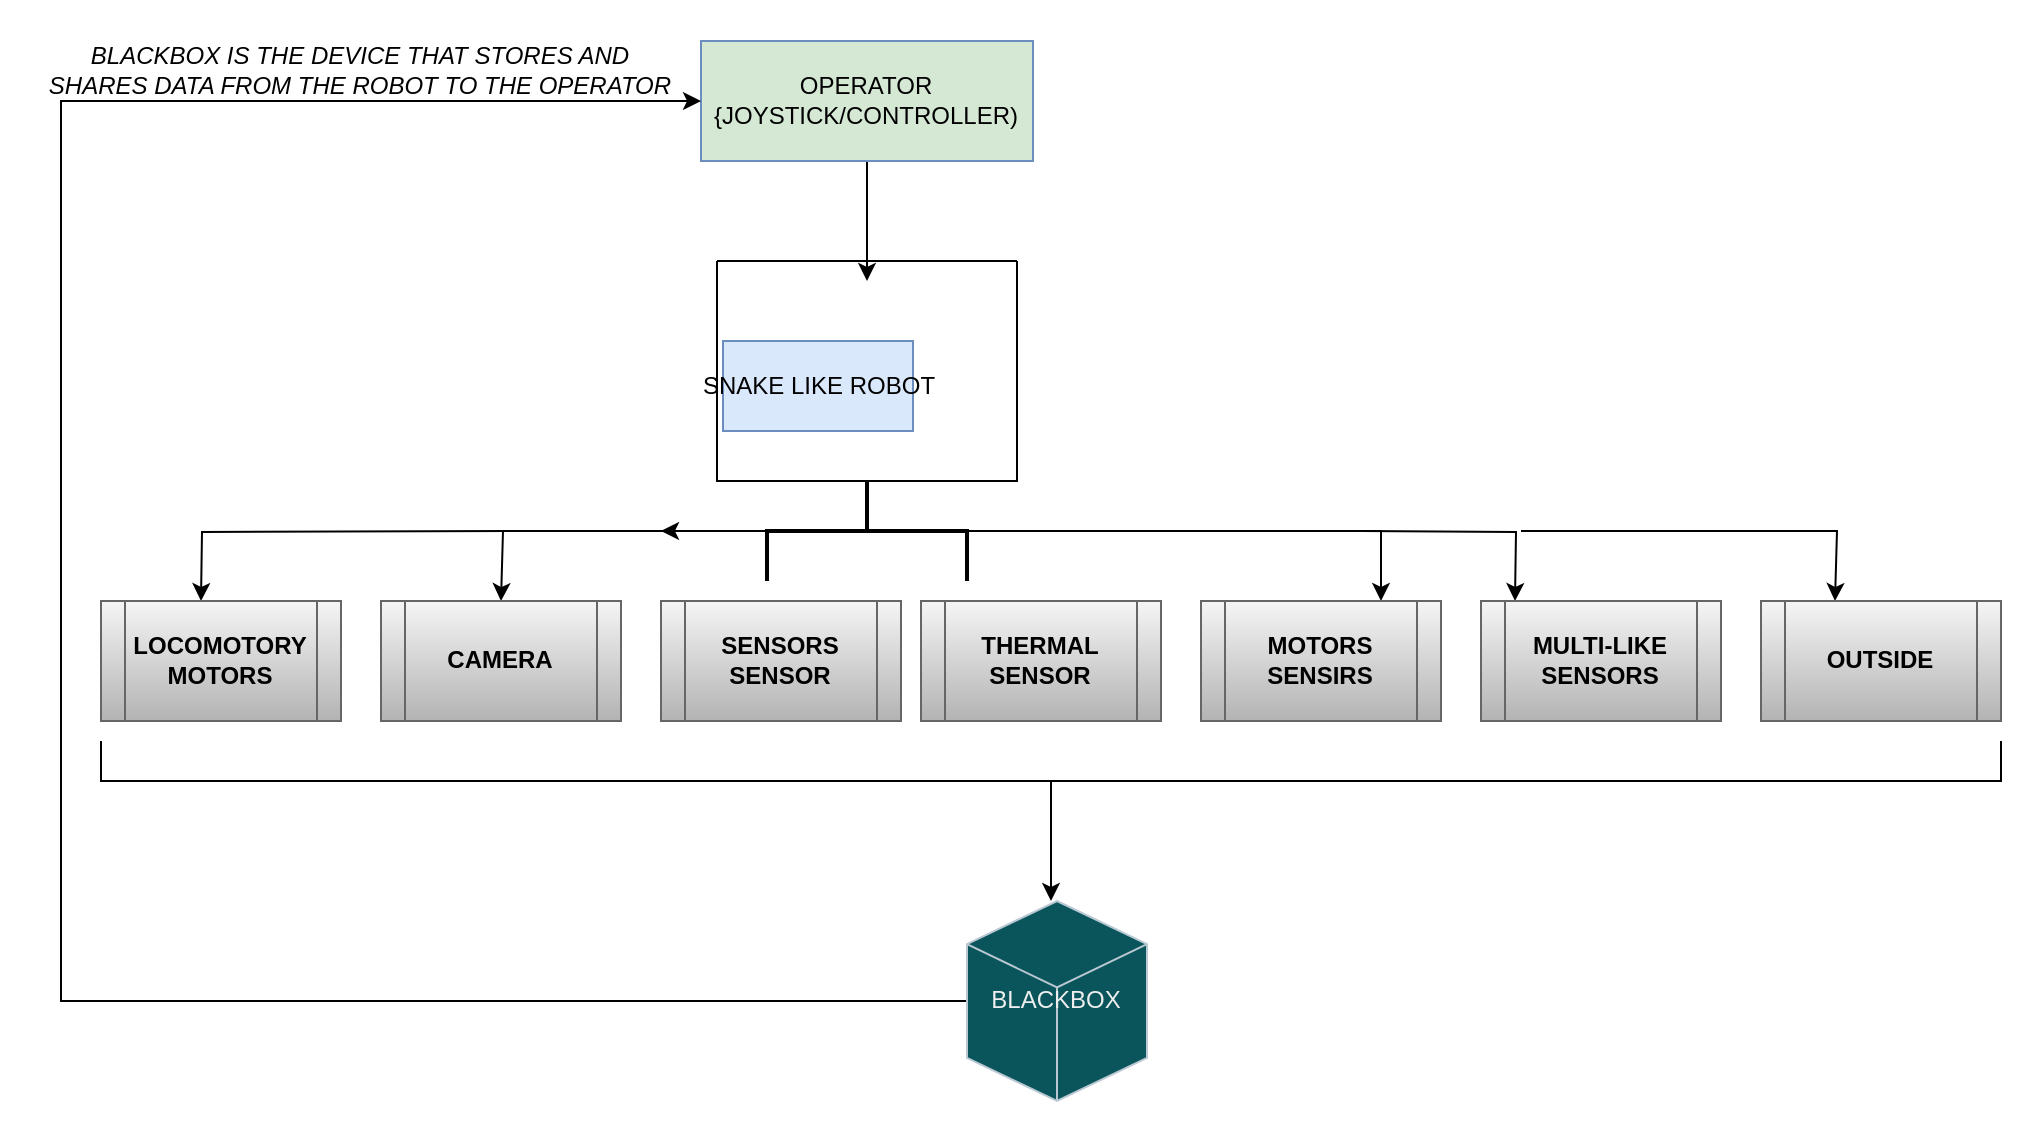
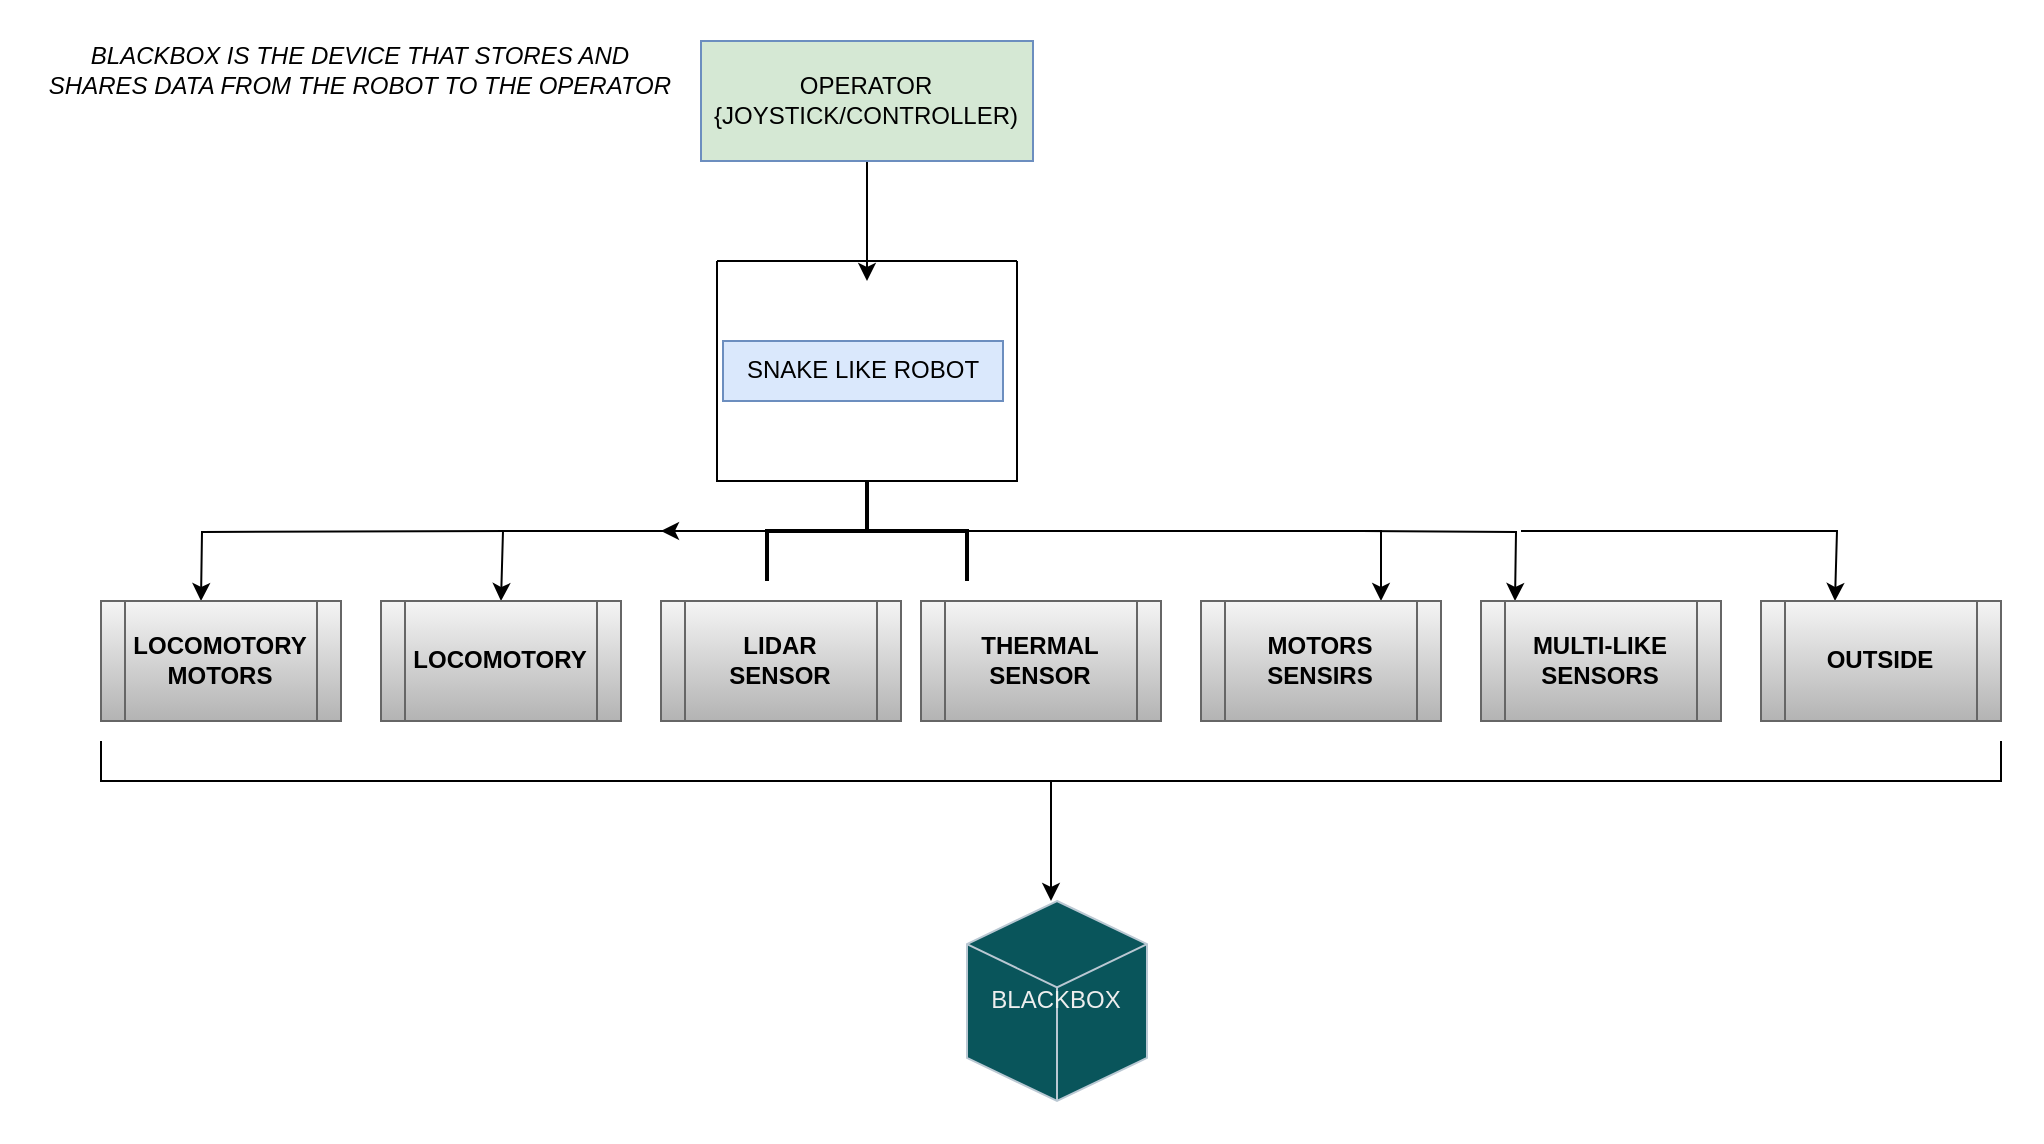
(818, 386) -> (863, 371)
(501, 661) -> (501, 661)
(781, 661) -> (781, 661)
(61, 691) -> none
